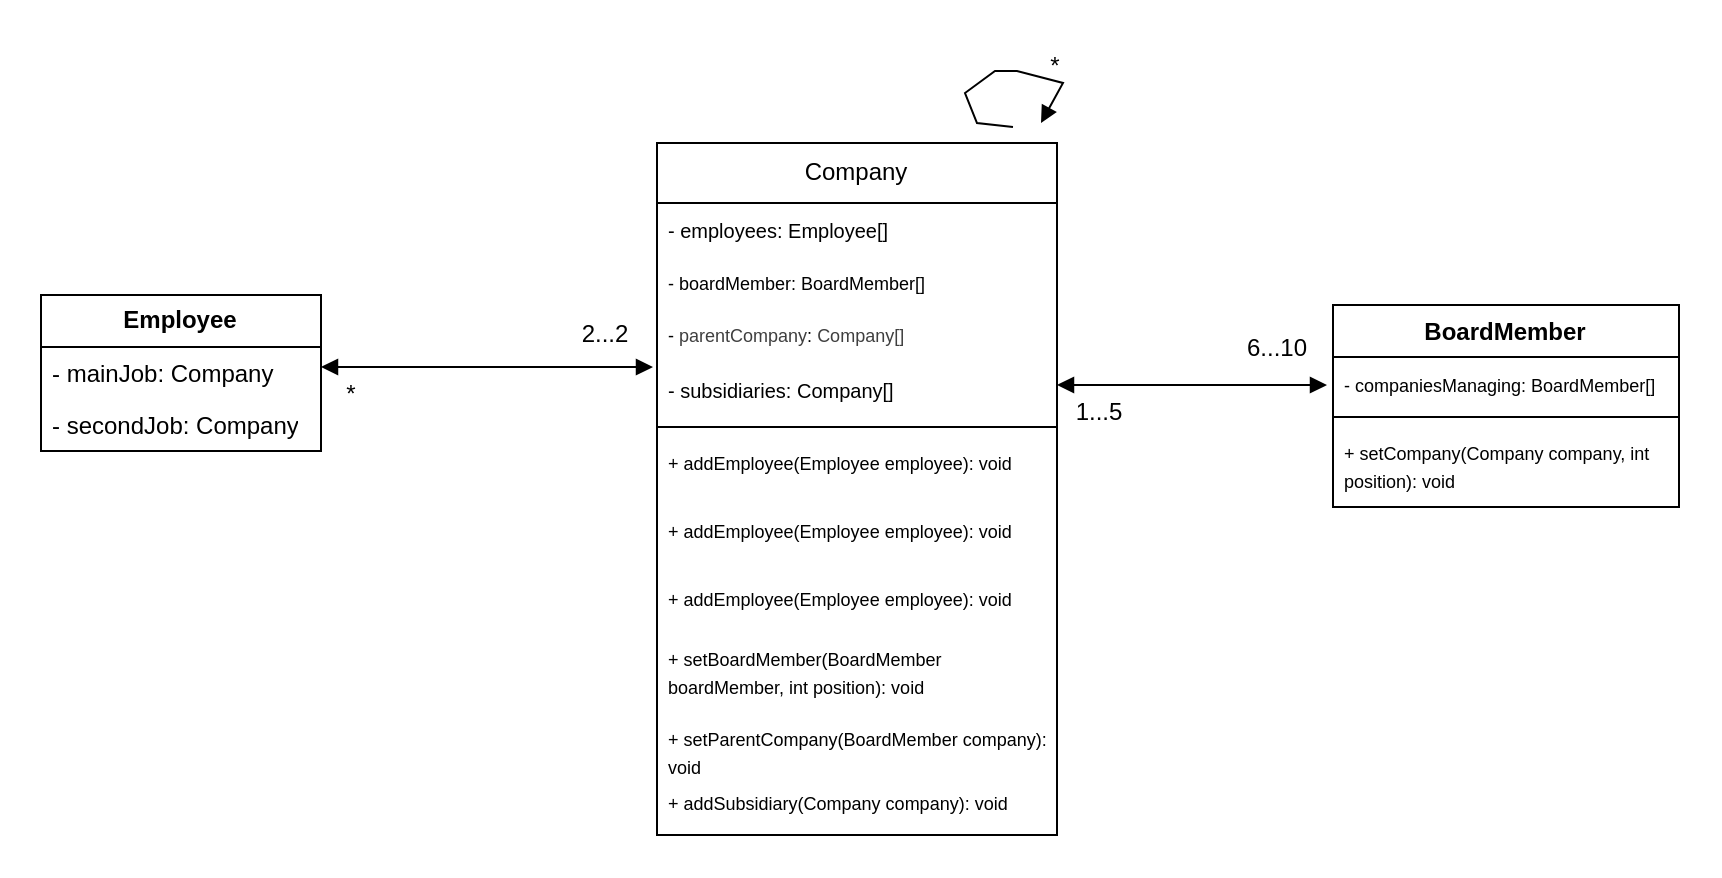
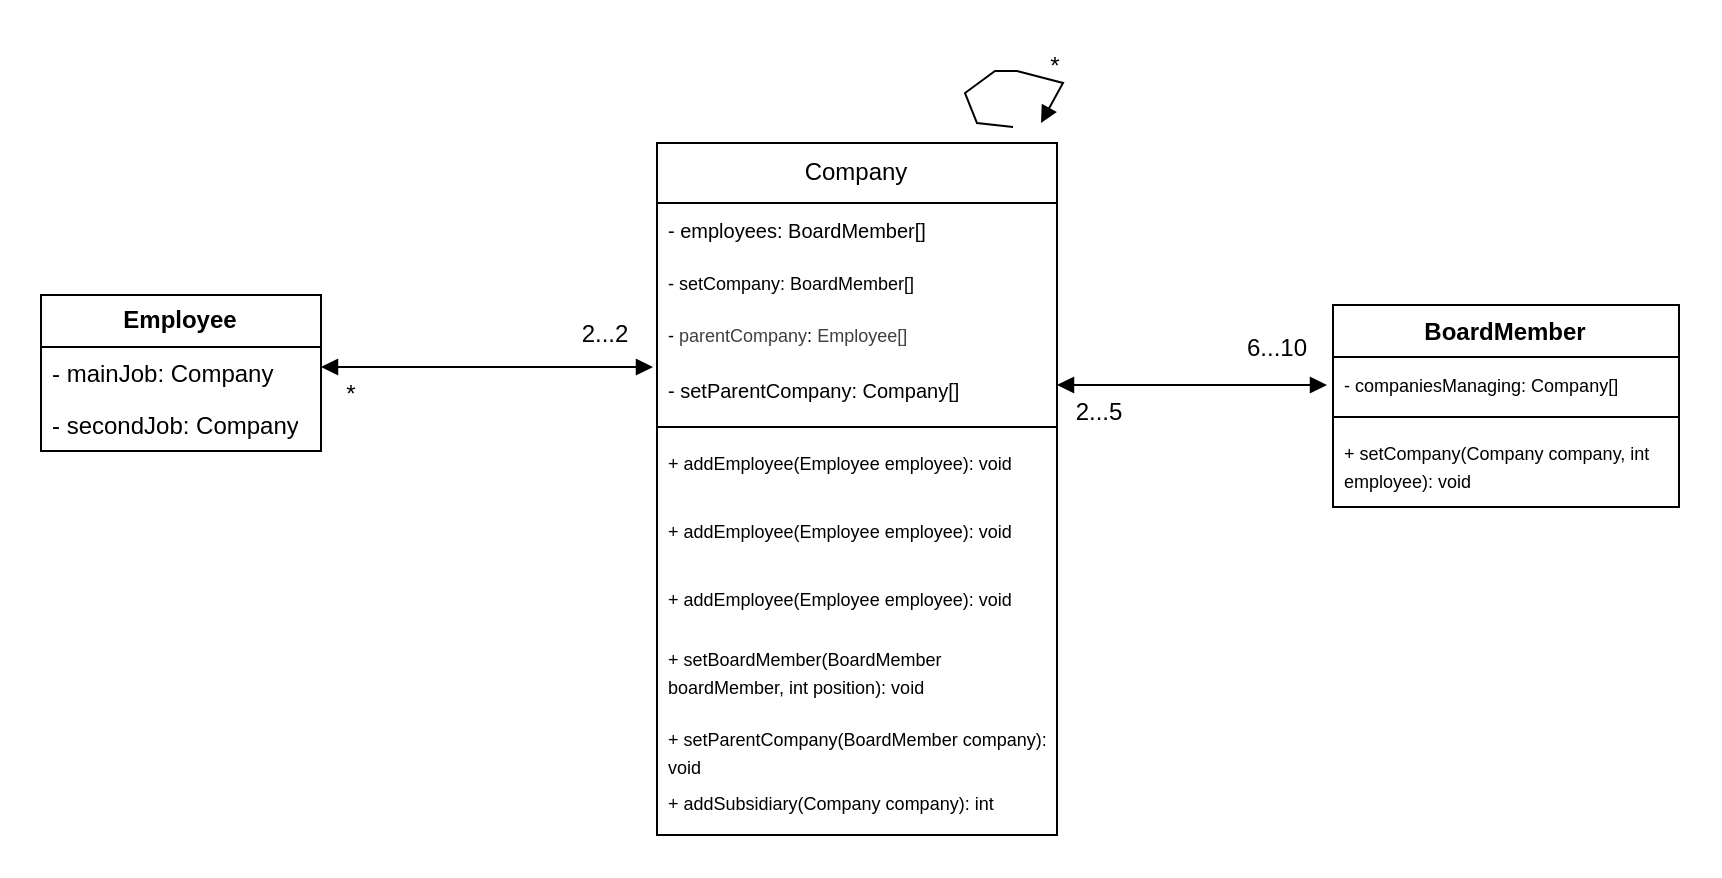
(808, 231) -> (831, 231)
(848, 283) -> (841, 283)
(841, 335) -> (844, 335)
(818, 391) -> (855, 391)
(1508, 400) -> (1508, 400)
(1100, 413) -> (1100, 413)
(1508, 468) -> (1508, 468)
(859, 818) -> (859, 818)
